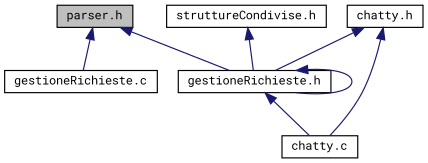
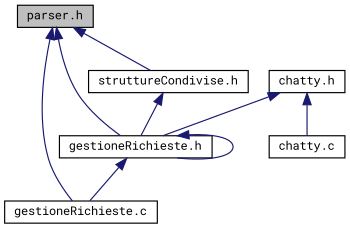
none -> (117, 52)
(291, 118) -> (104, 184)
